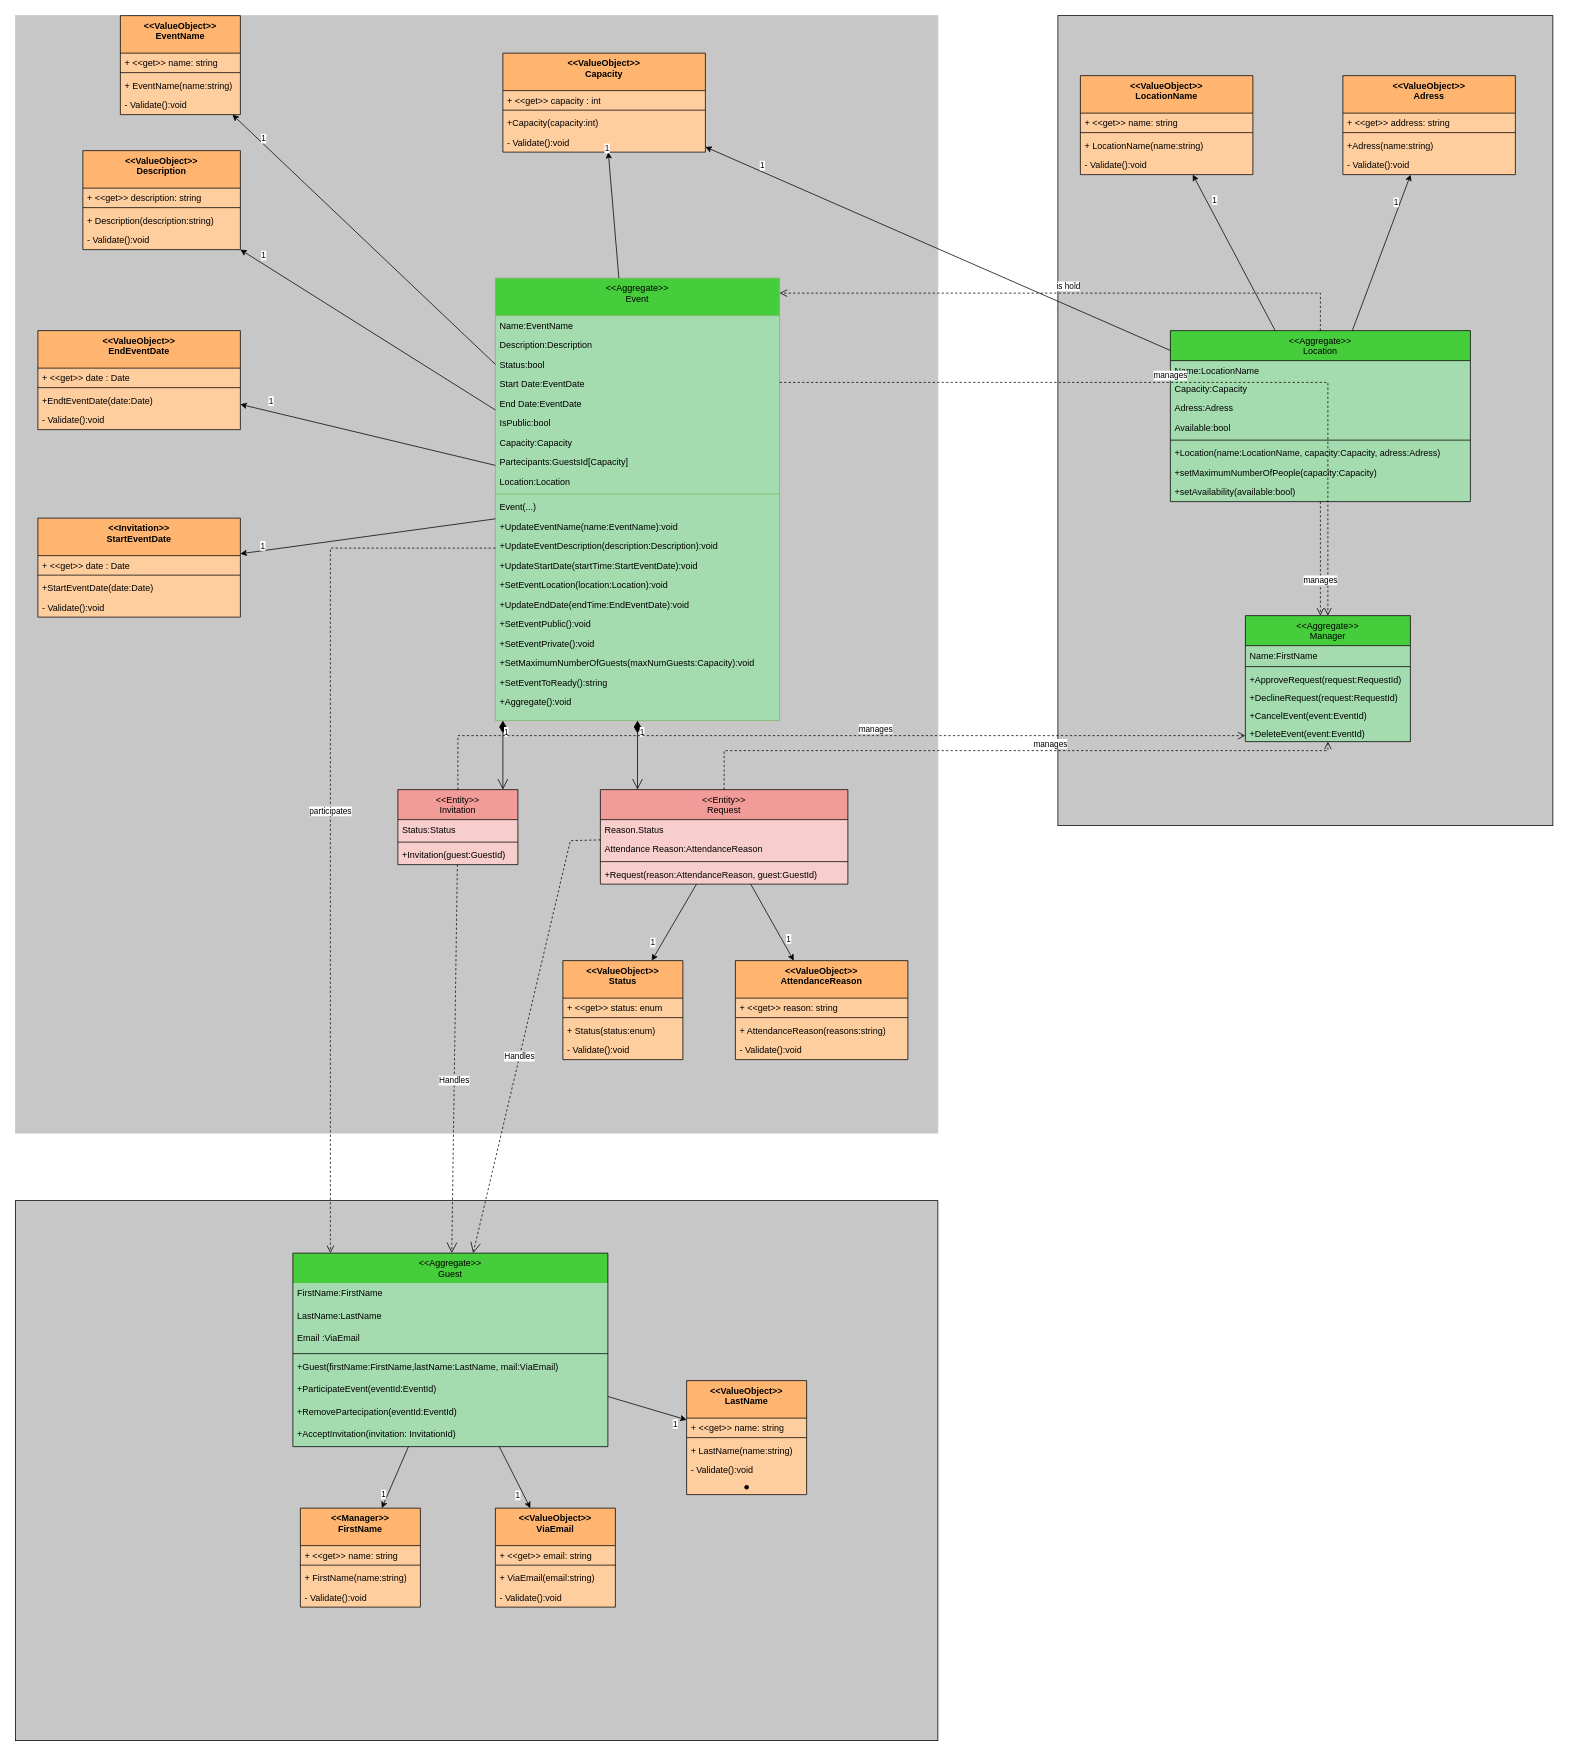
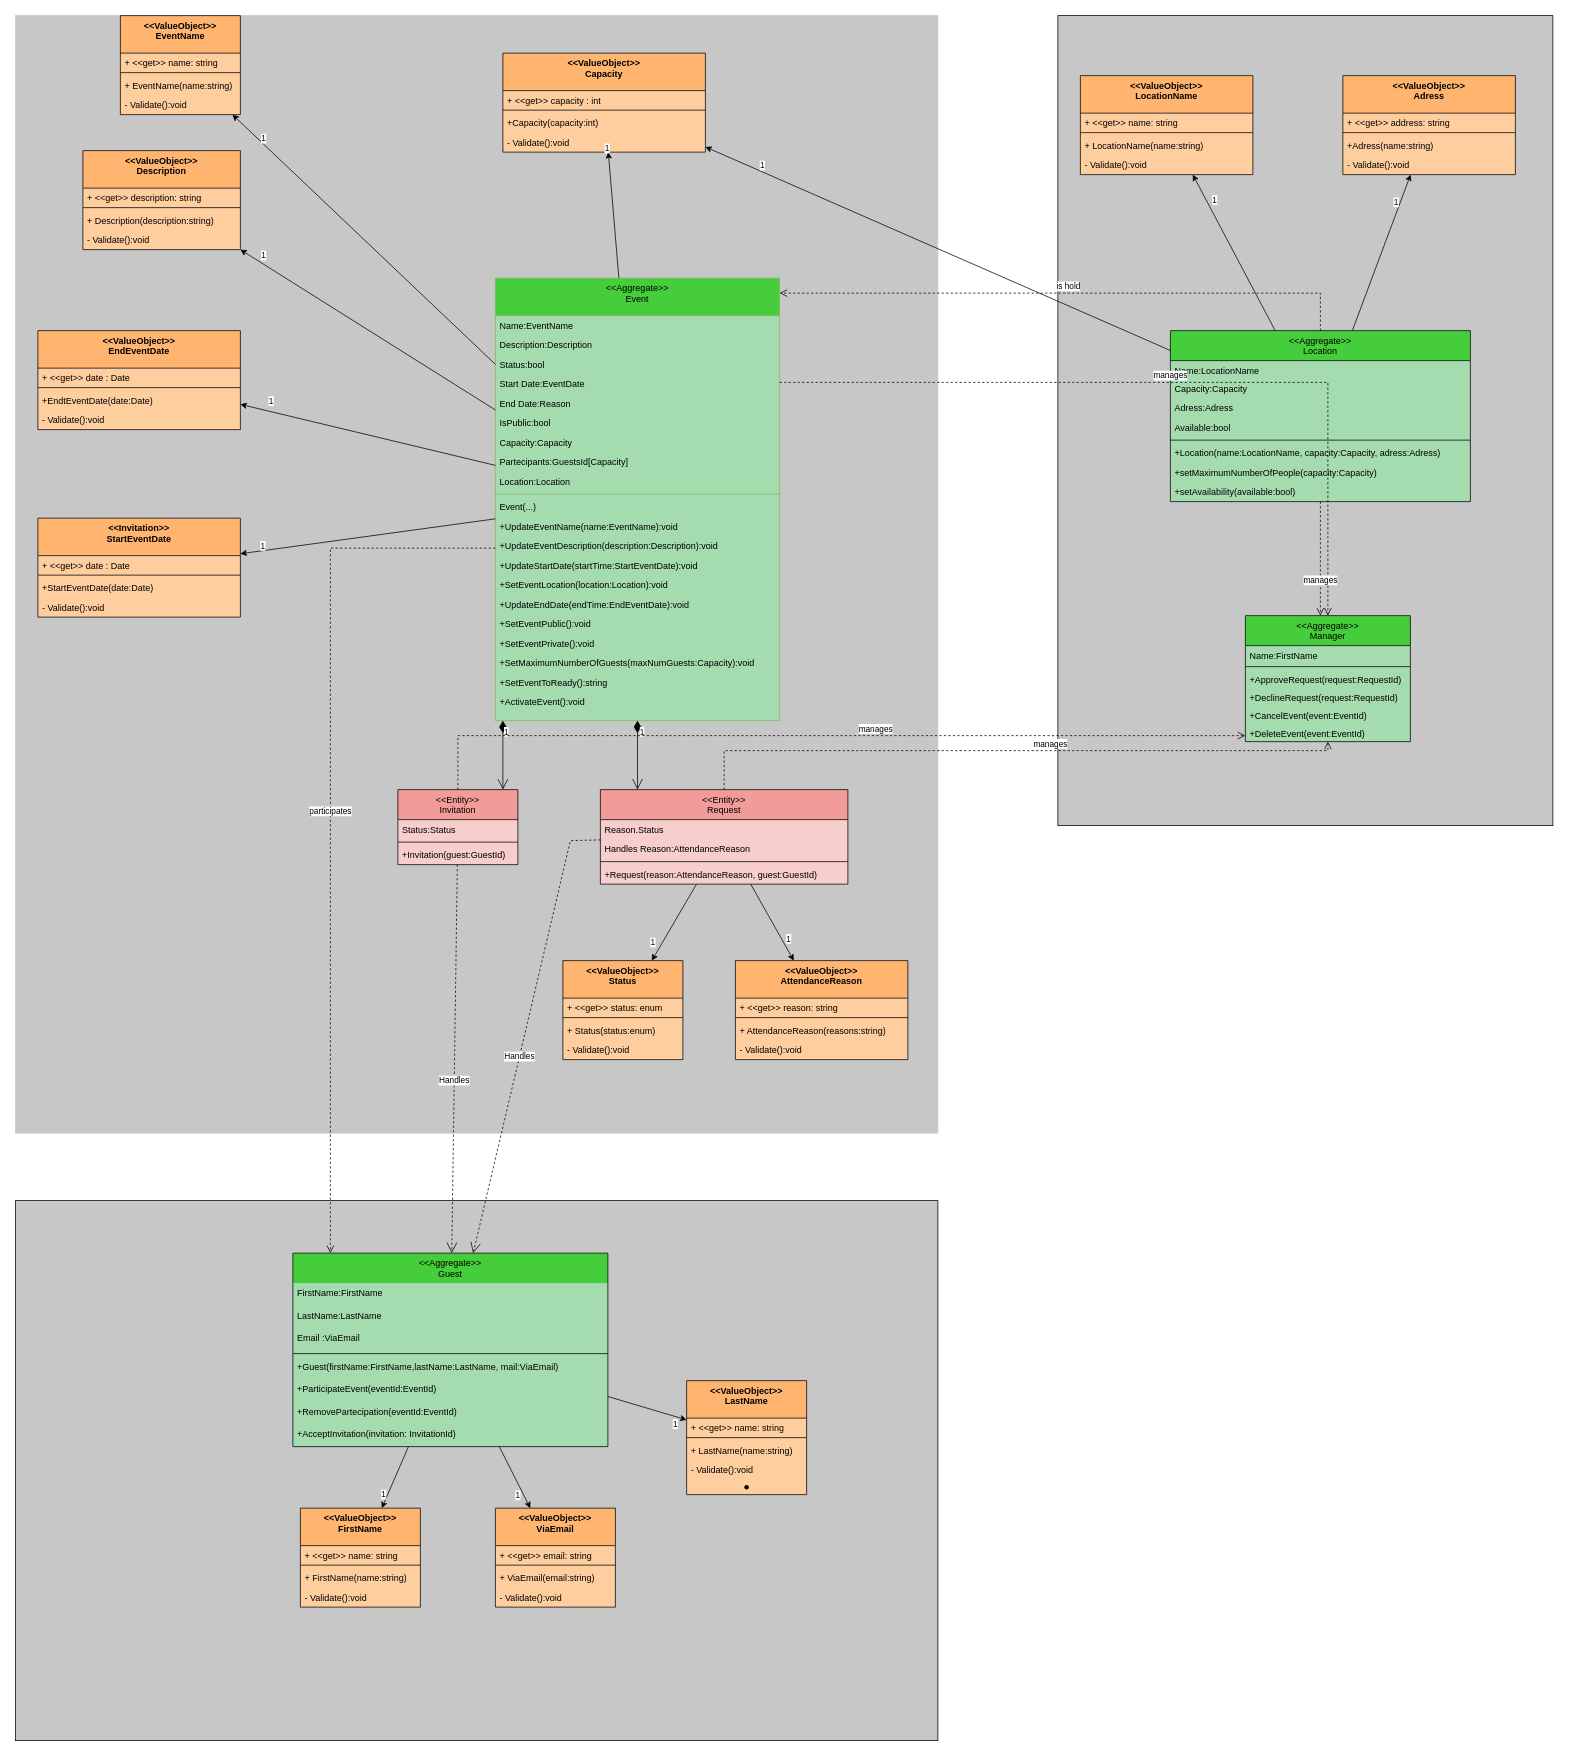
(543, 404) -> (535, 404)
(540, 702) -> (549, 702)
(688, 849) -> (679, 849)
(360, 1524) -> (360, 1524)
